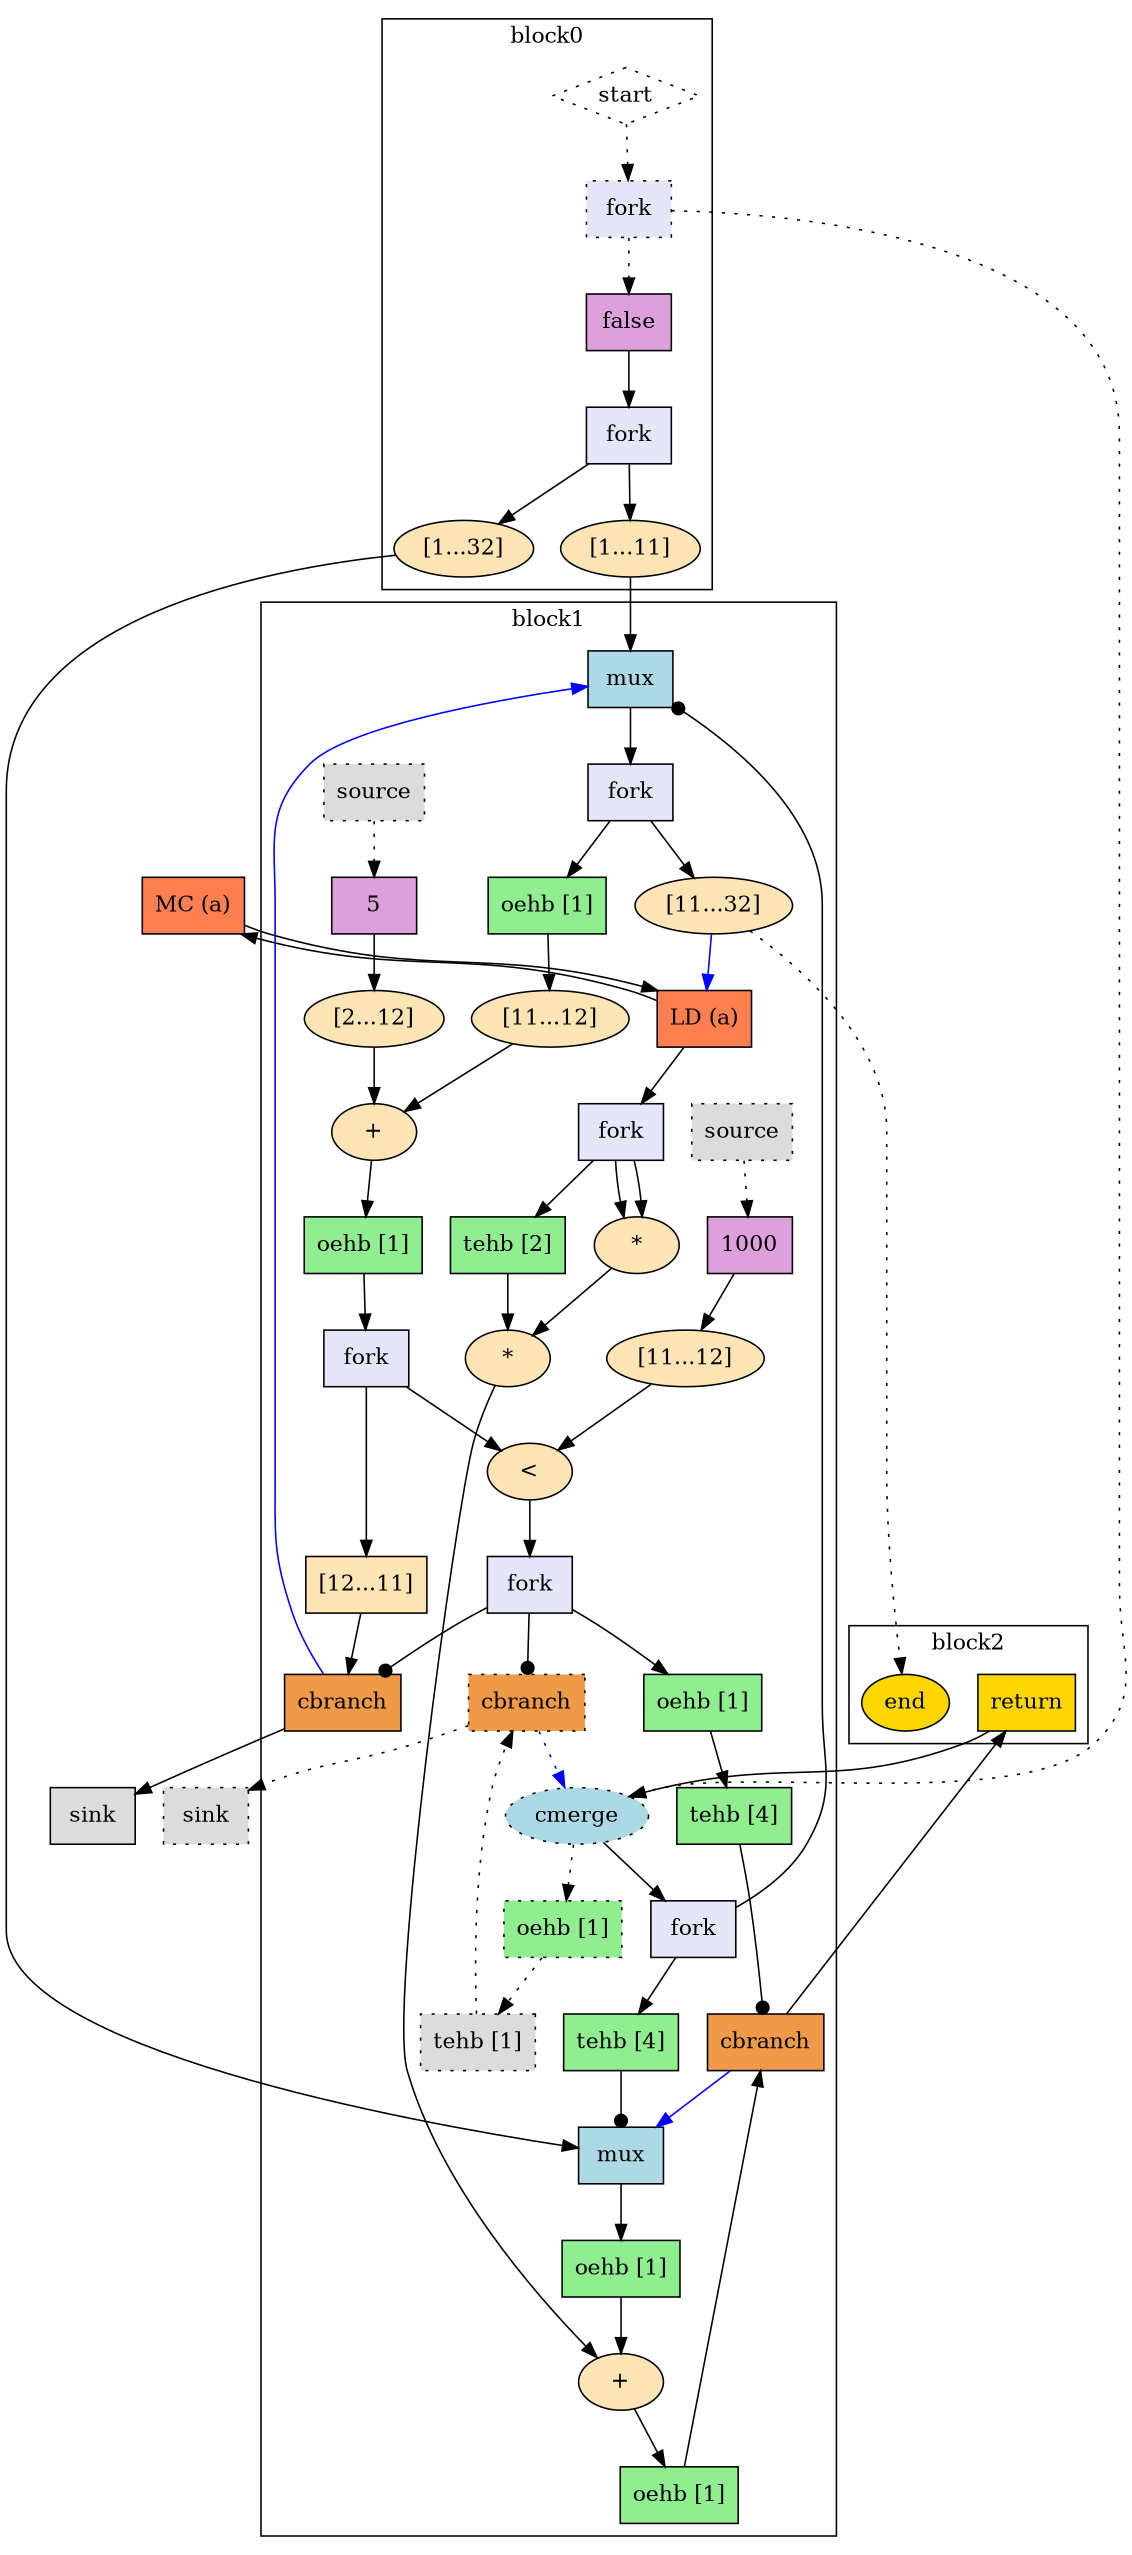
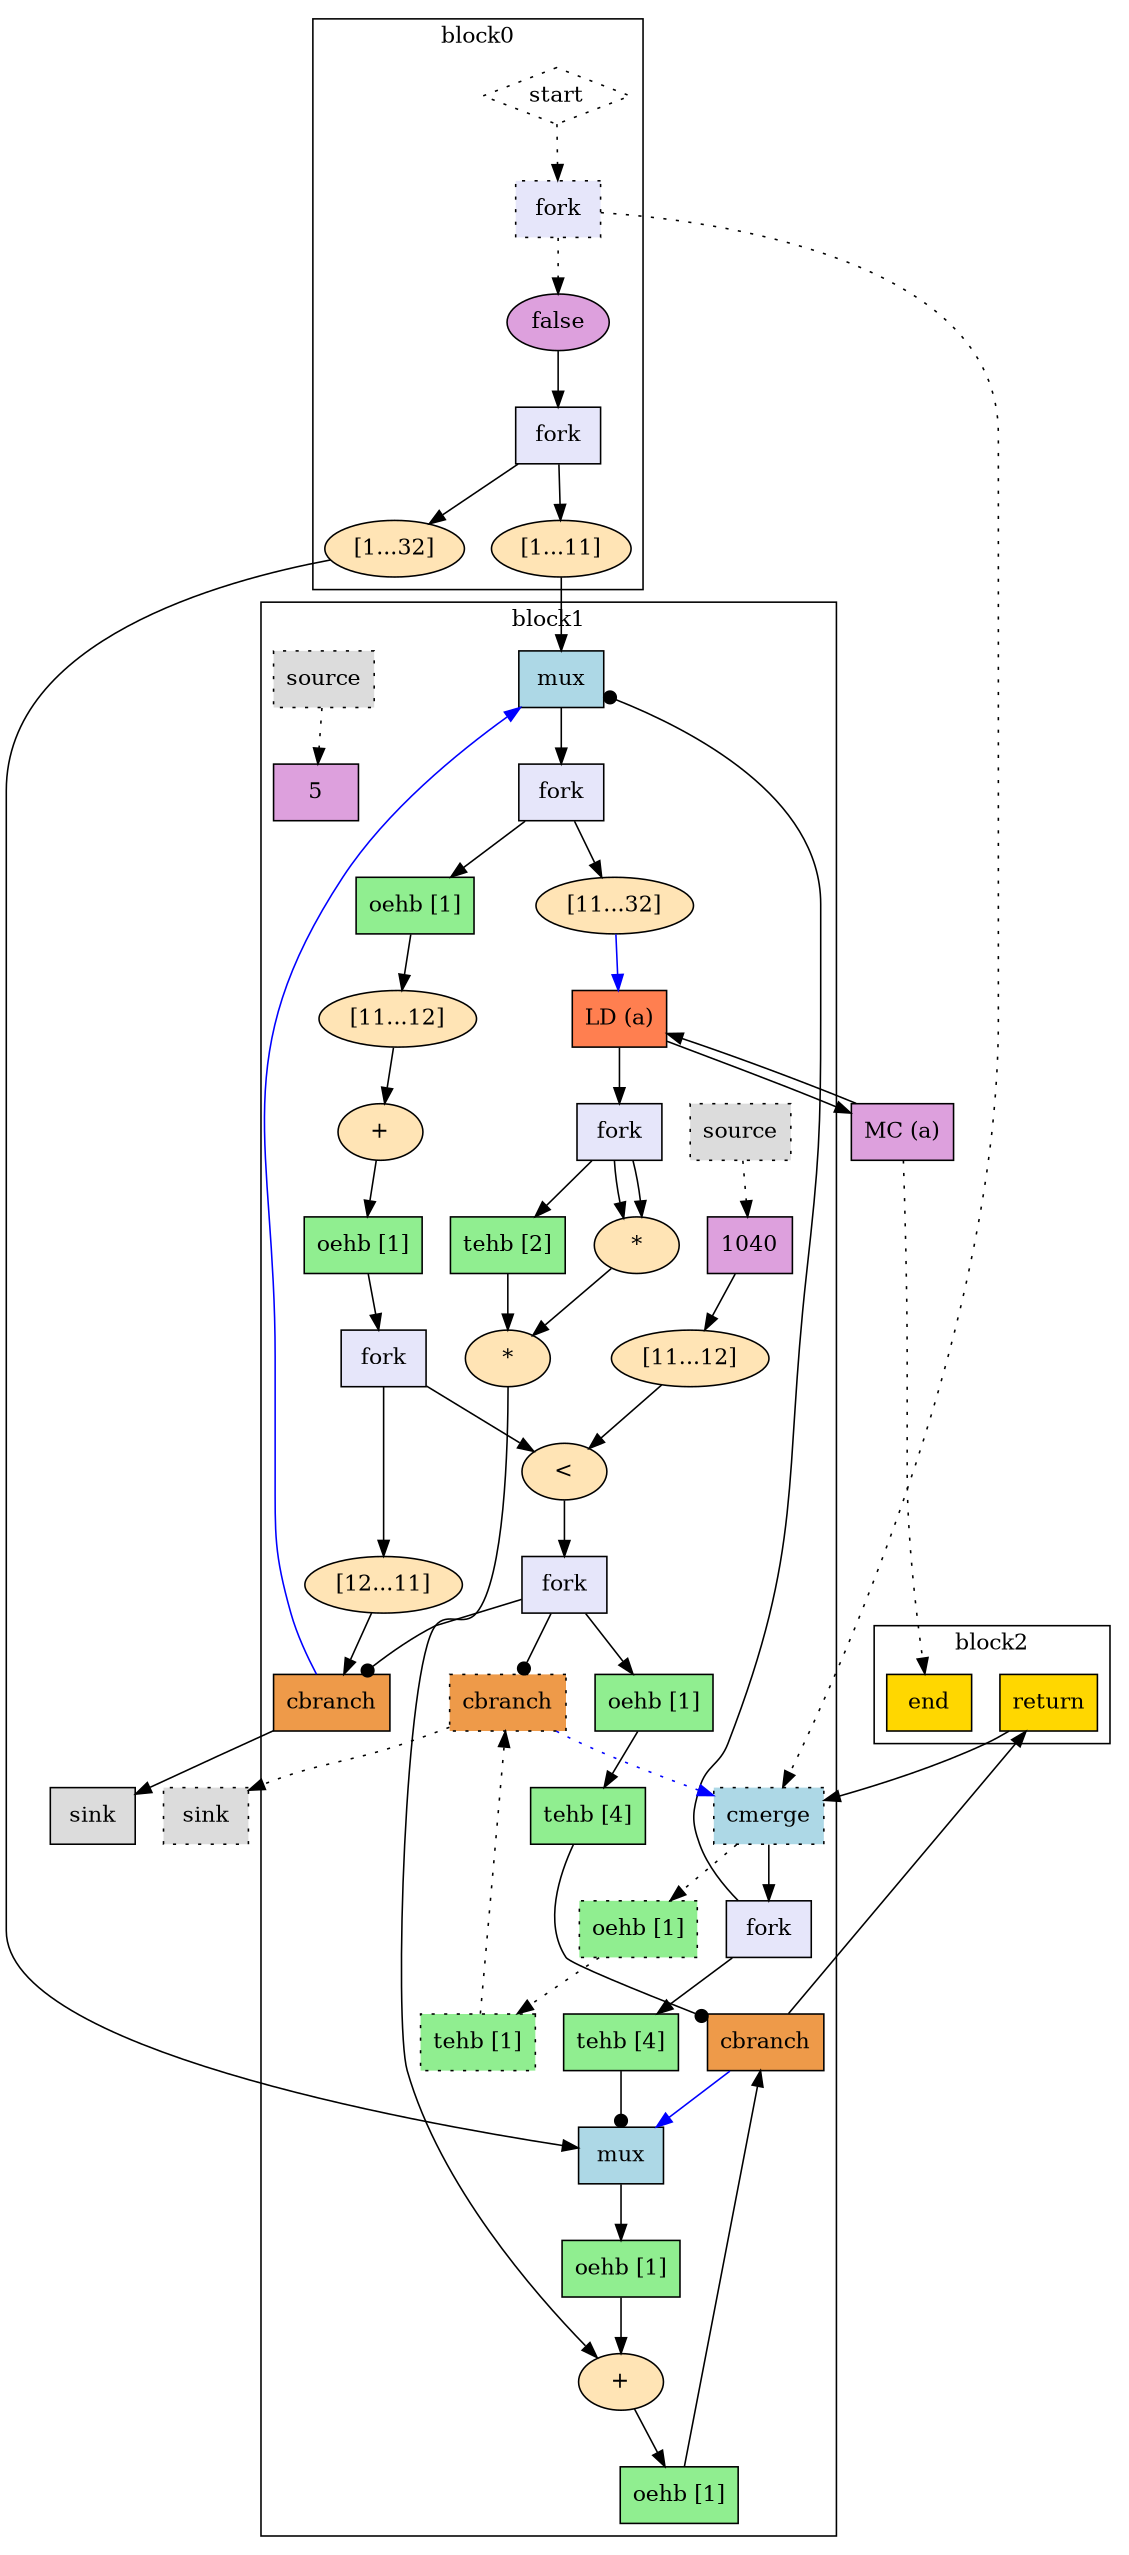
(629, 322) -> (558, 322)
(193, 906) -> (902, 1132)
(374, 1019) -> none
(750, 1245) -> (750, 1245)
(887, 1269) -> (907, 1409)
(366, 1585) -> (384, 1585)
(906, 1703) -> (929, 1703)
(577, 1816) -> (769, 1816)
(478, 2042) -> (478, 2042)
